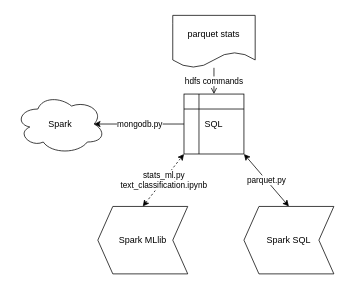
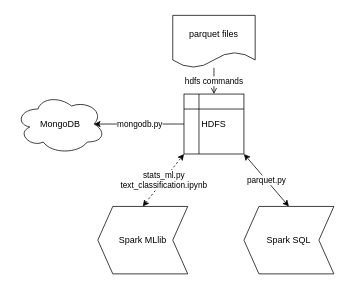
(214, 34) -> (214, 34)
(60, 124) -> (60, 124)
(214, 124) -> (214, 124)
